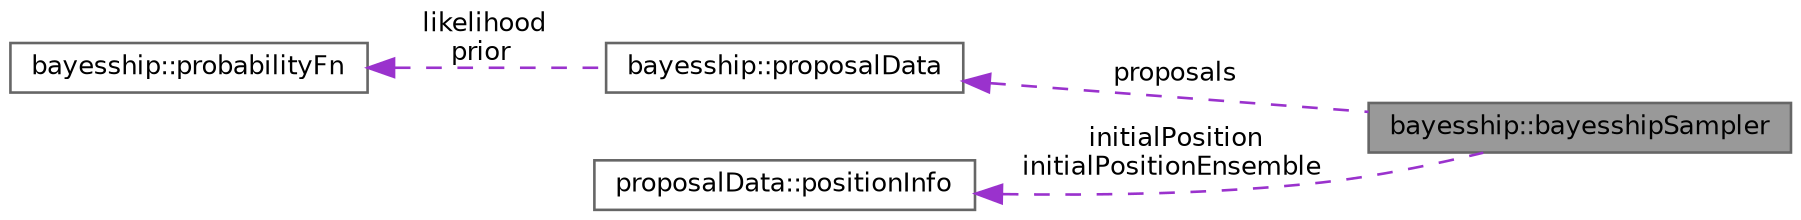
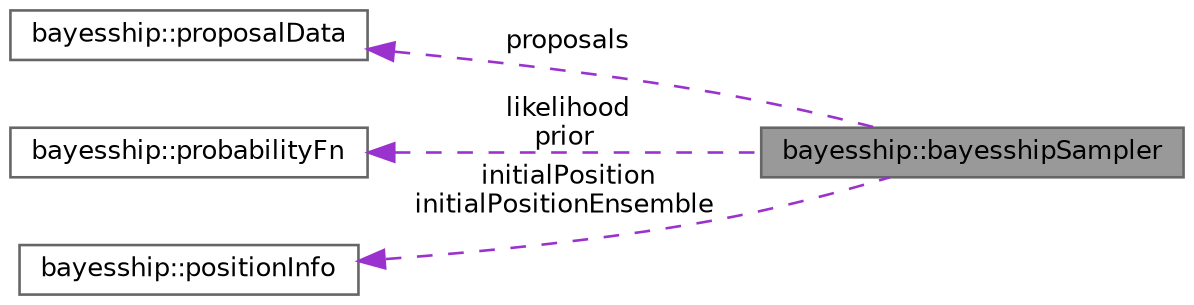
(500, 68) -> (578, 153)
(785, 185) -> (189, 270)
